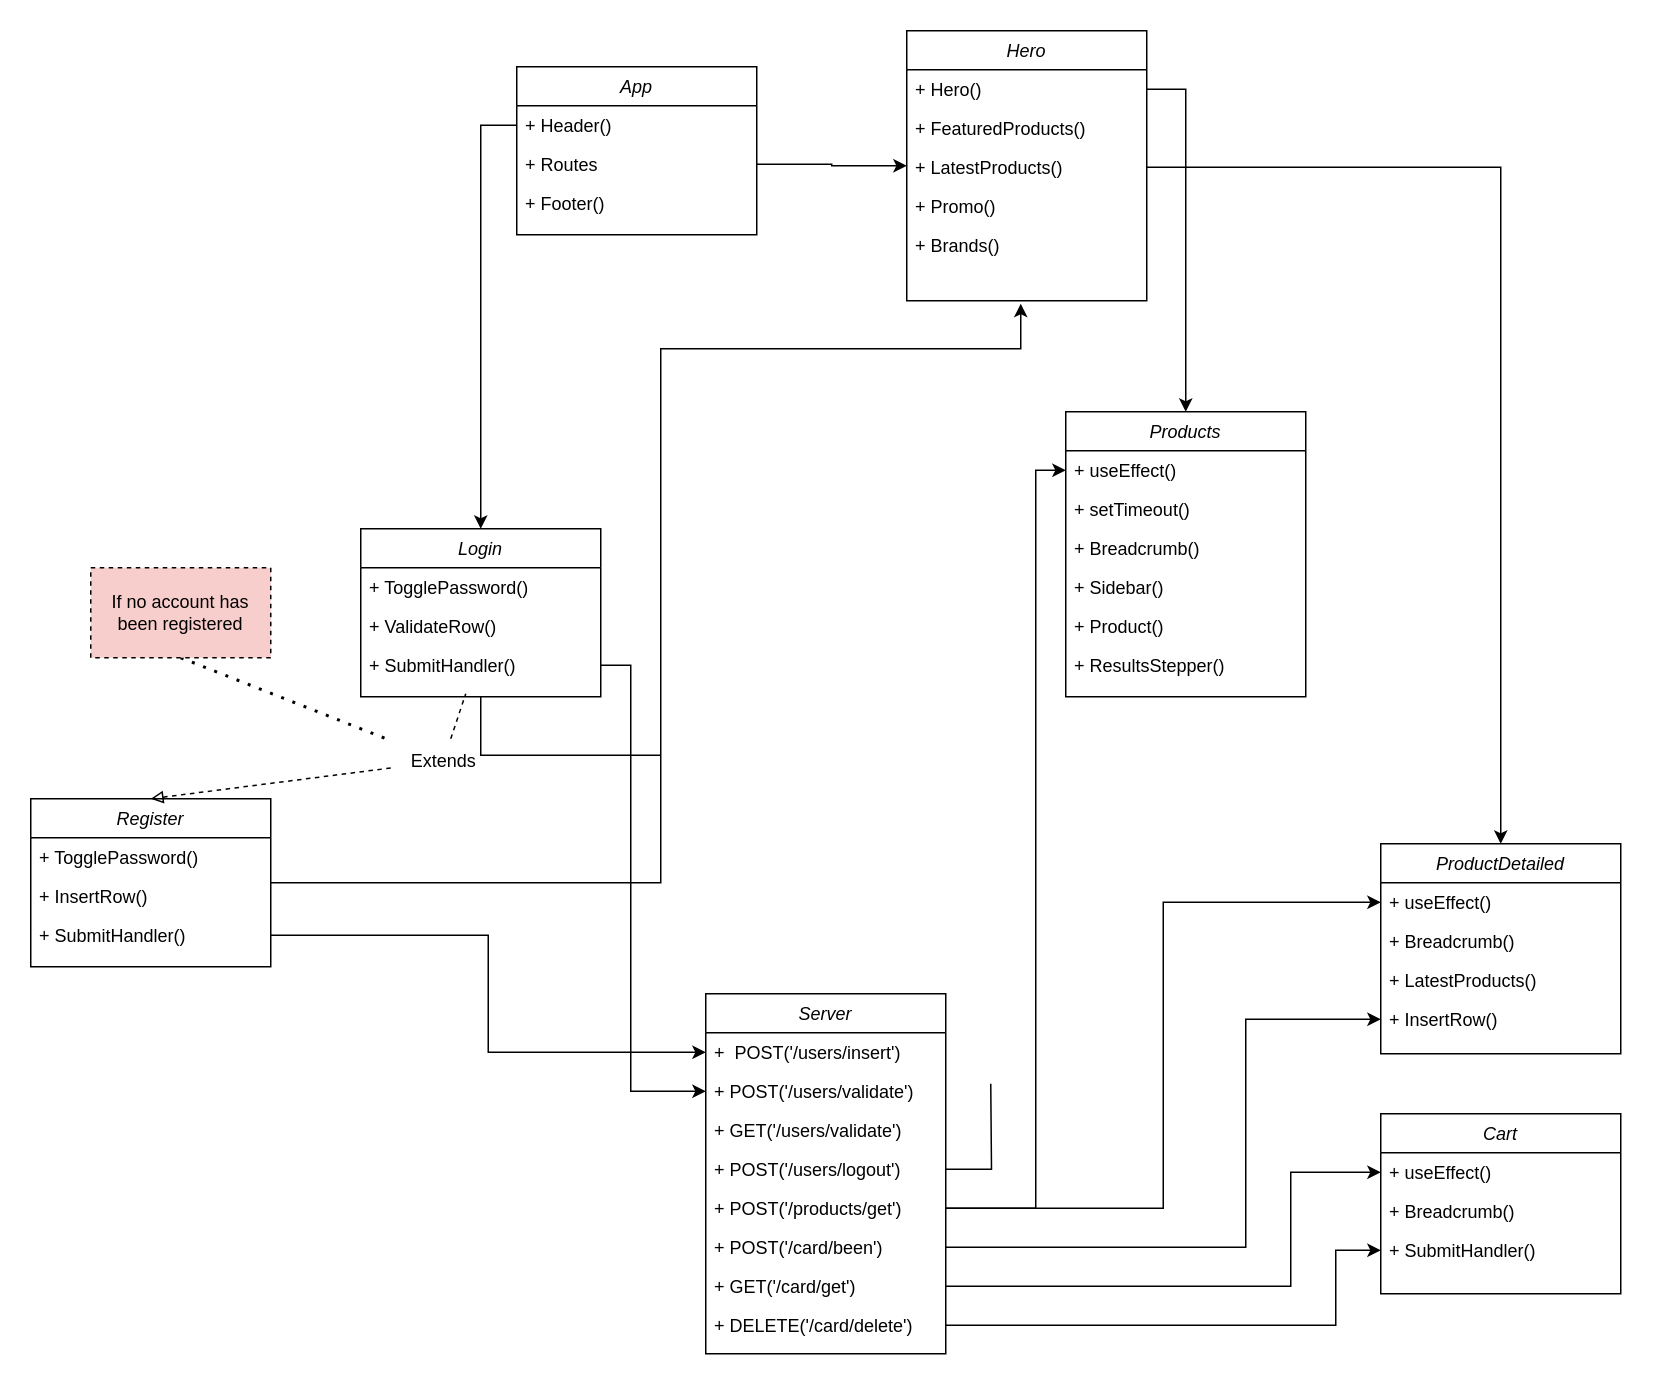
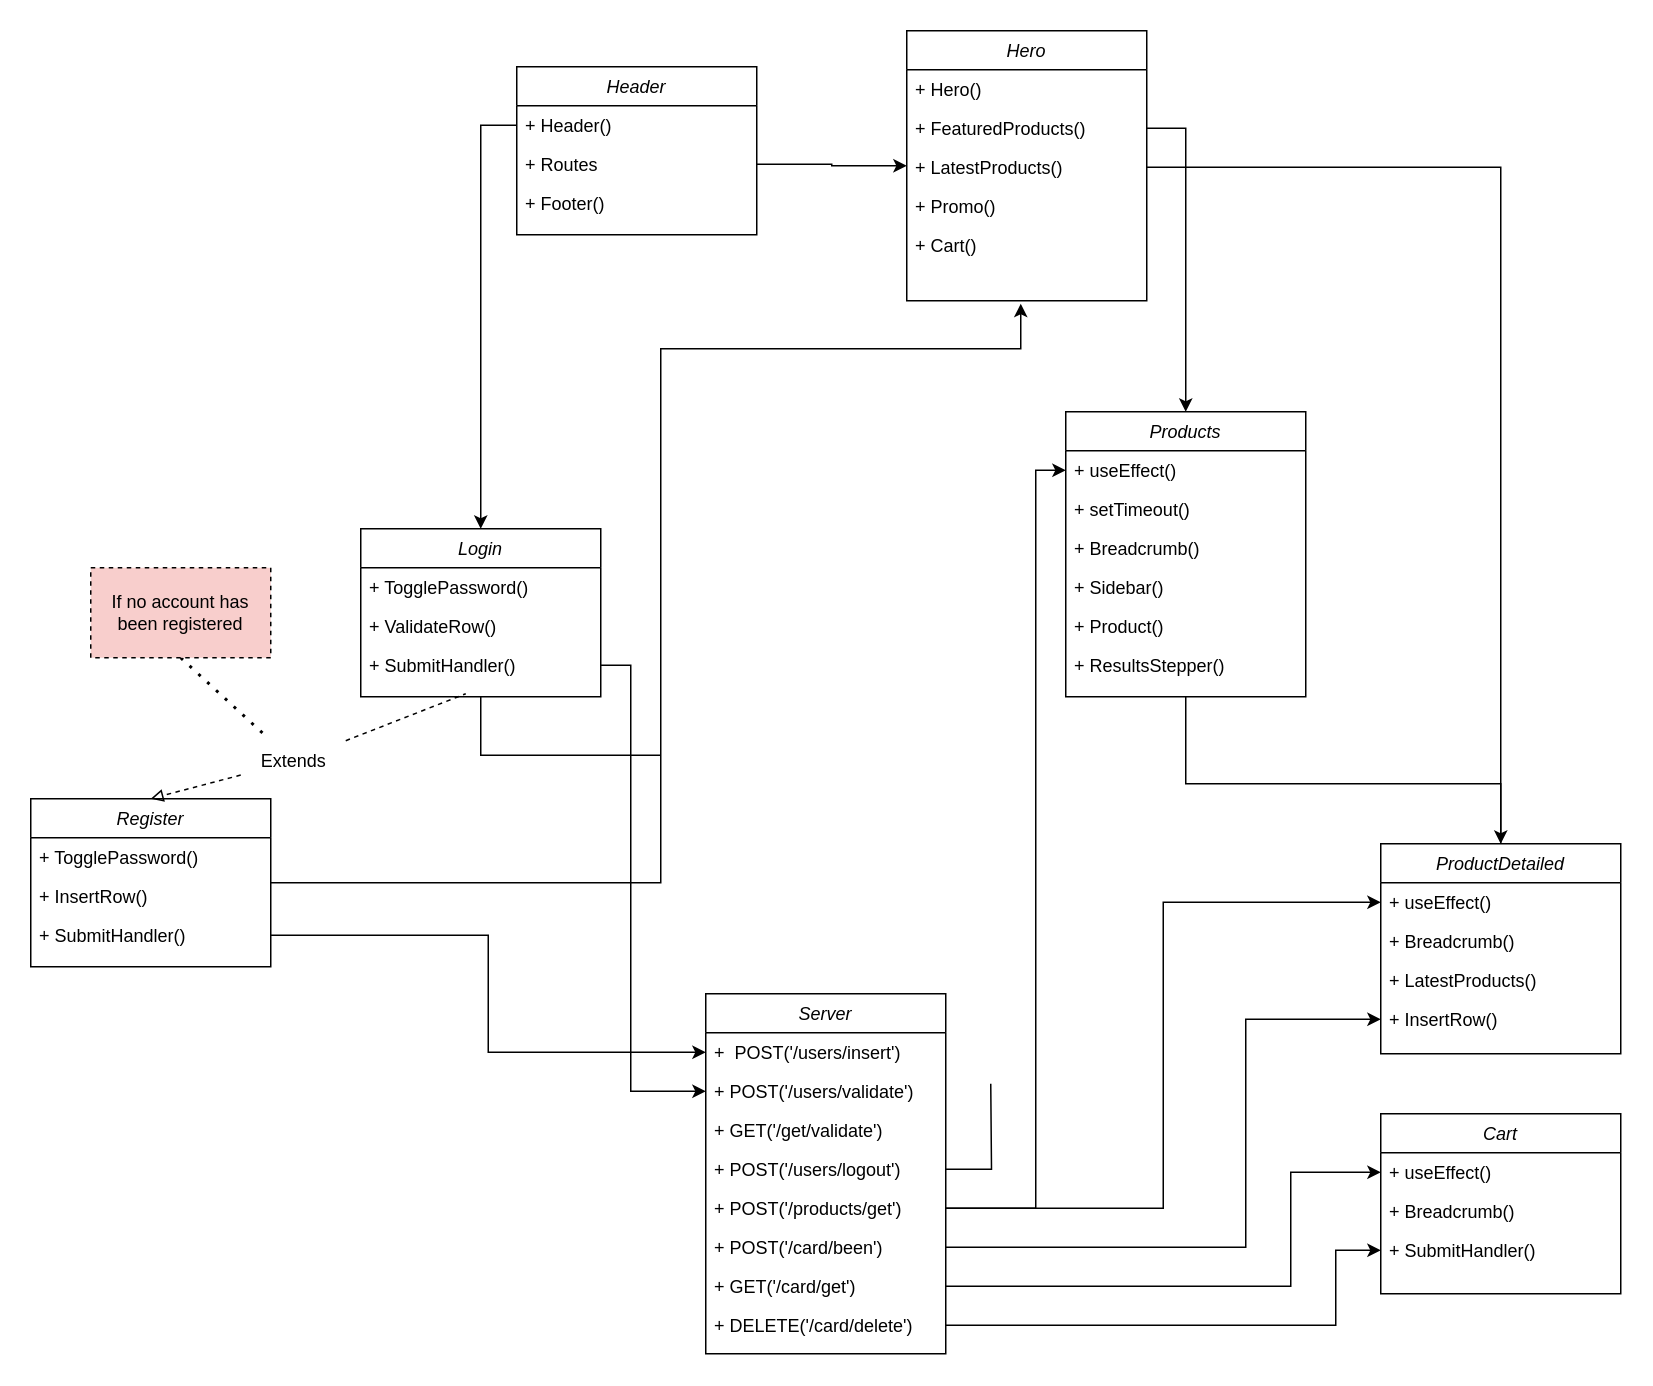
(636, 87) -> (636, 87)
(1186, 89) -> none
none -> (1165, 128)
(963, 246) -> (953, 246)
(443, 761) -> (293, 761)
none -> (1299, 784)
(823, 1131) -> (813, 1131)
